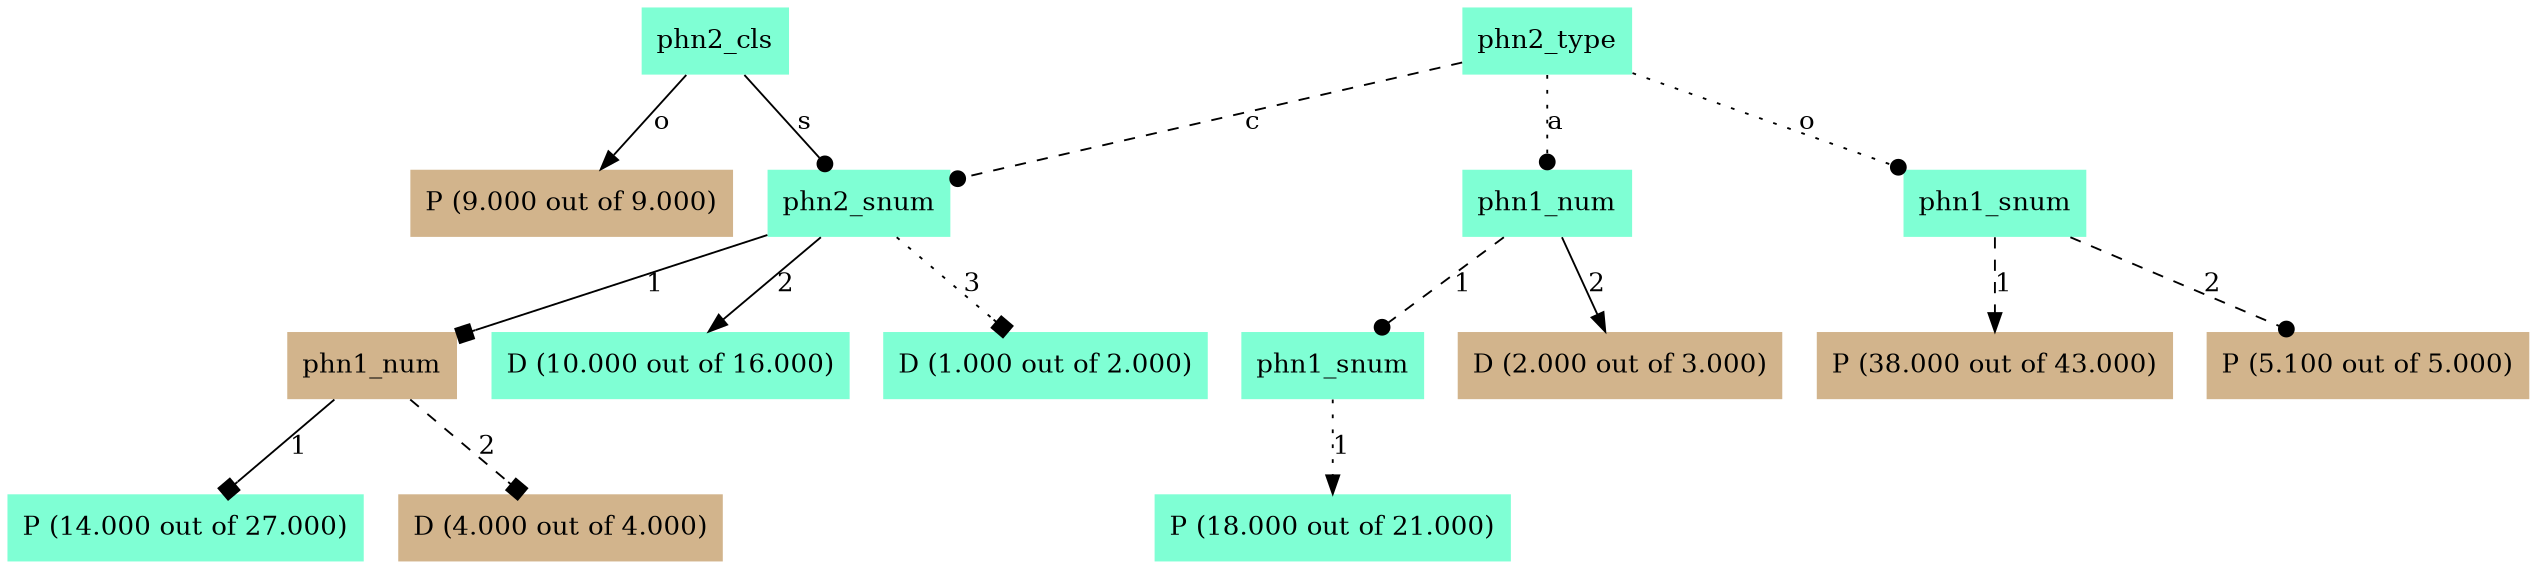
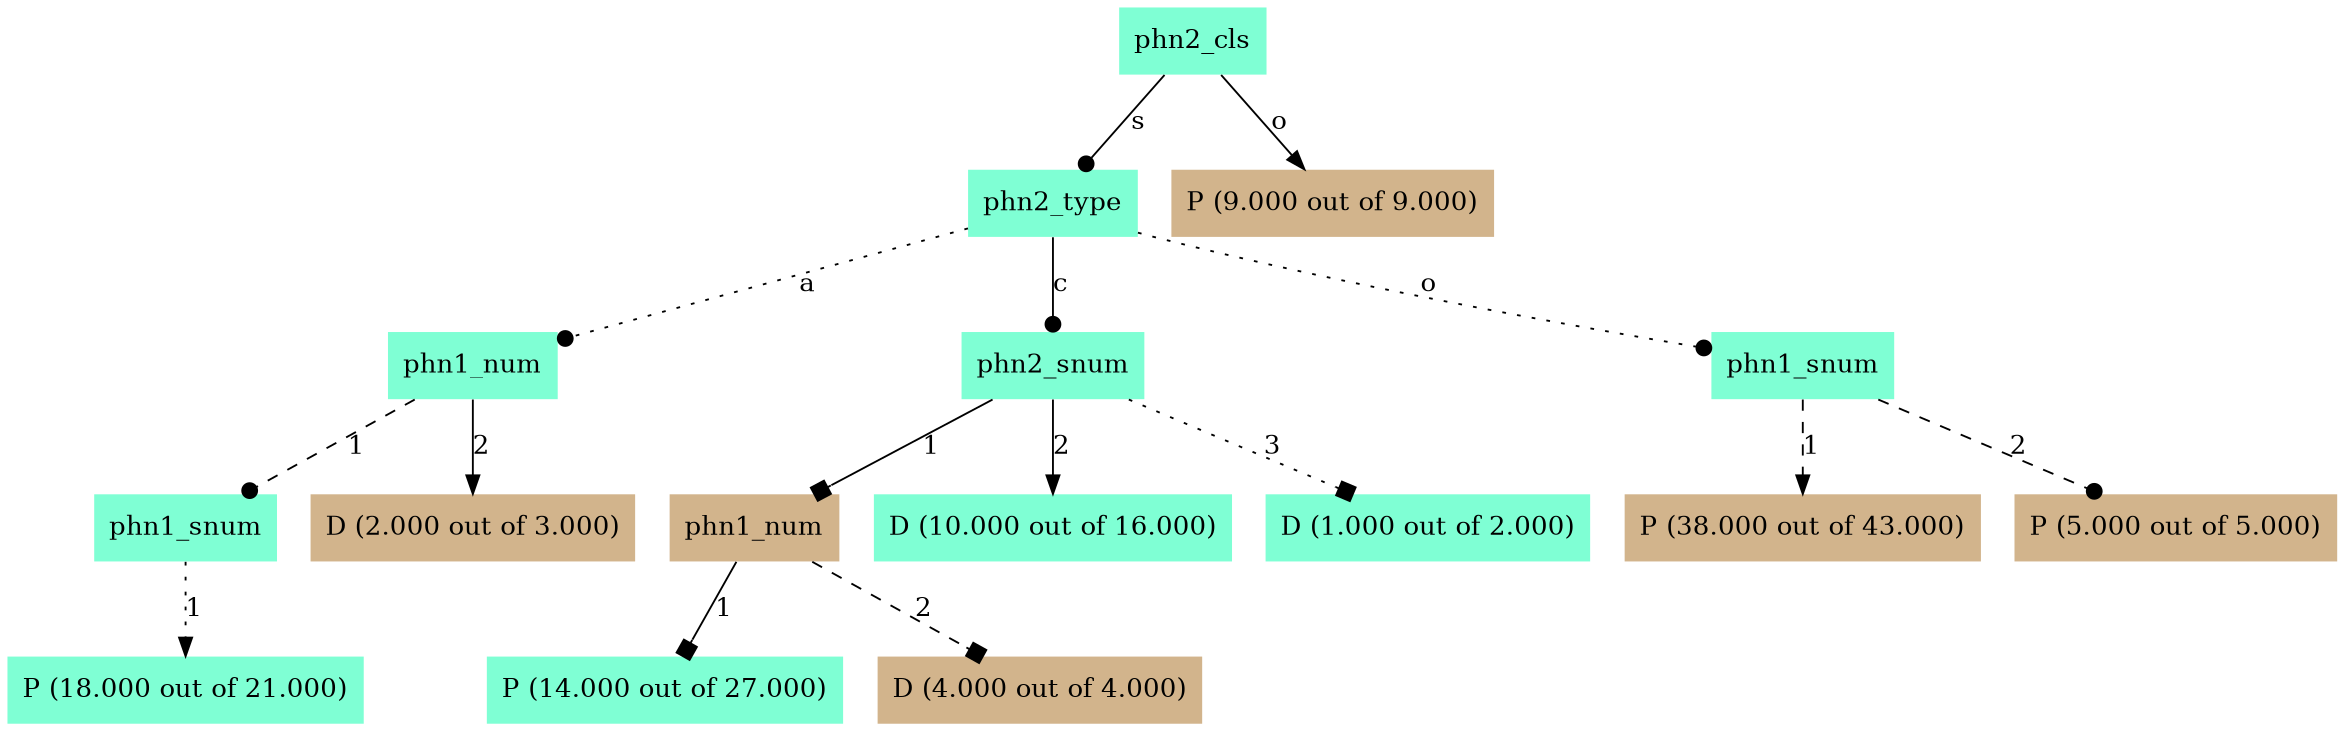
(782, 116) -> (1128, 116)
(1214, 120) -> (1053, 277)
(2368, 366) -> (2176, 528)
